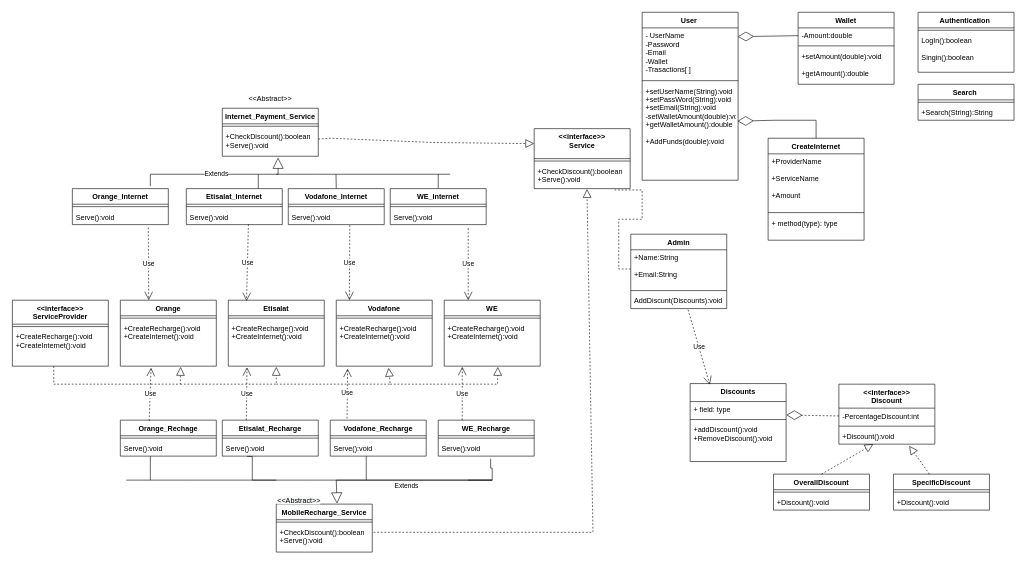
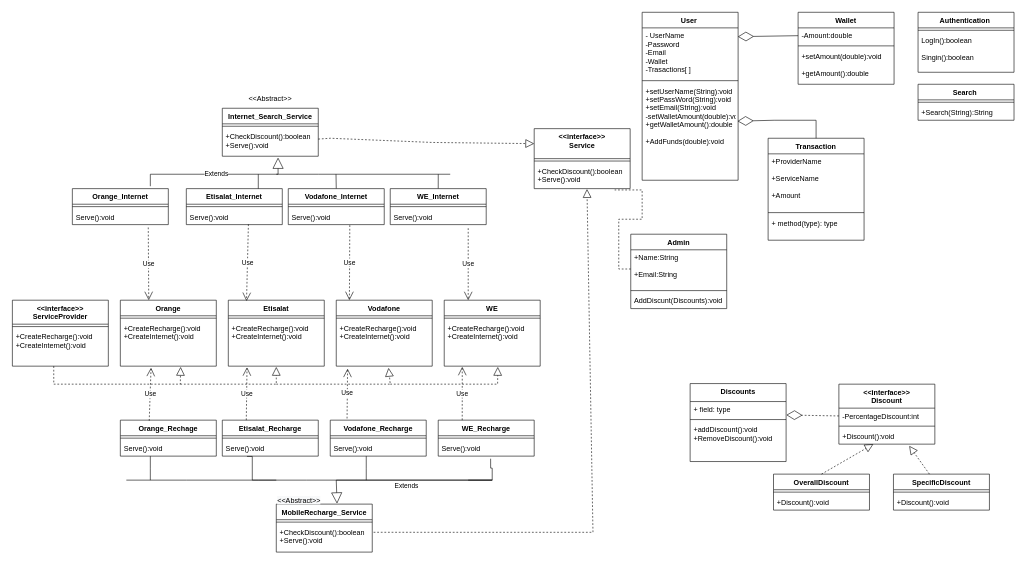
(270, 116) -> (270, 116)
(816, 146) -> (816, 146)
(699, 347) -> none
